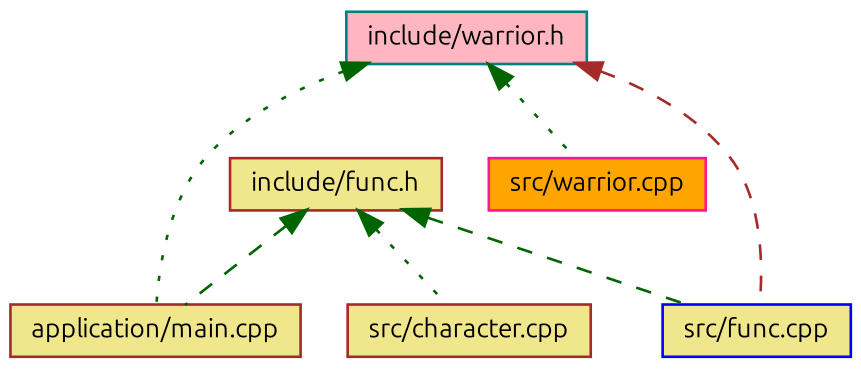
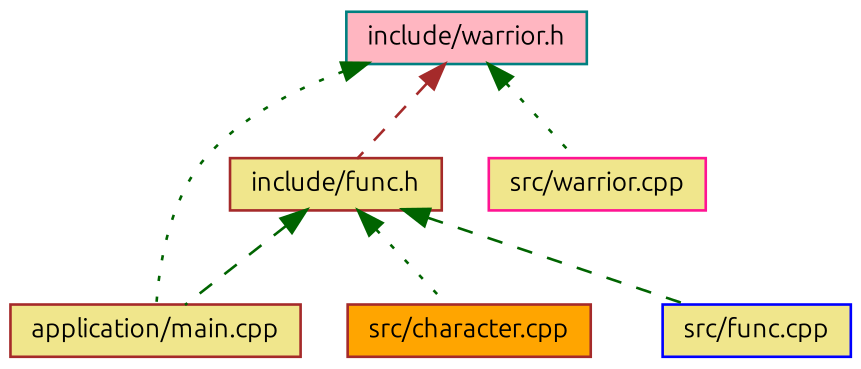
(729, 156) -> (392, 121)
(597, 184) -> (597, 184)
(469, 331) -> (469, 331)
